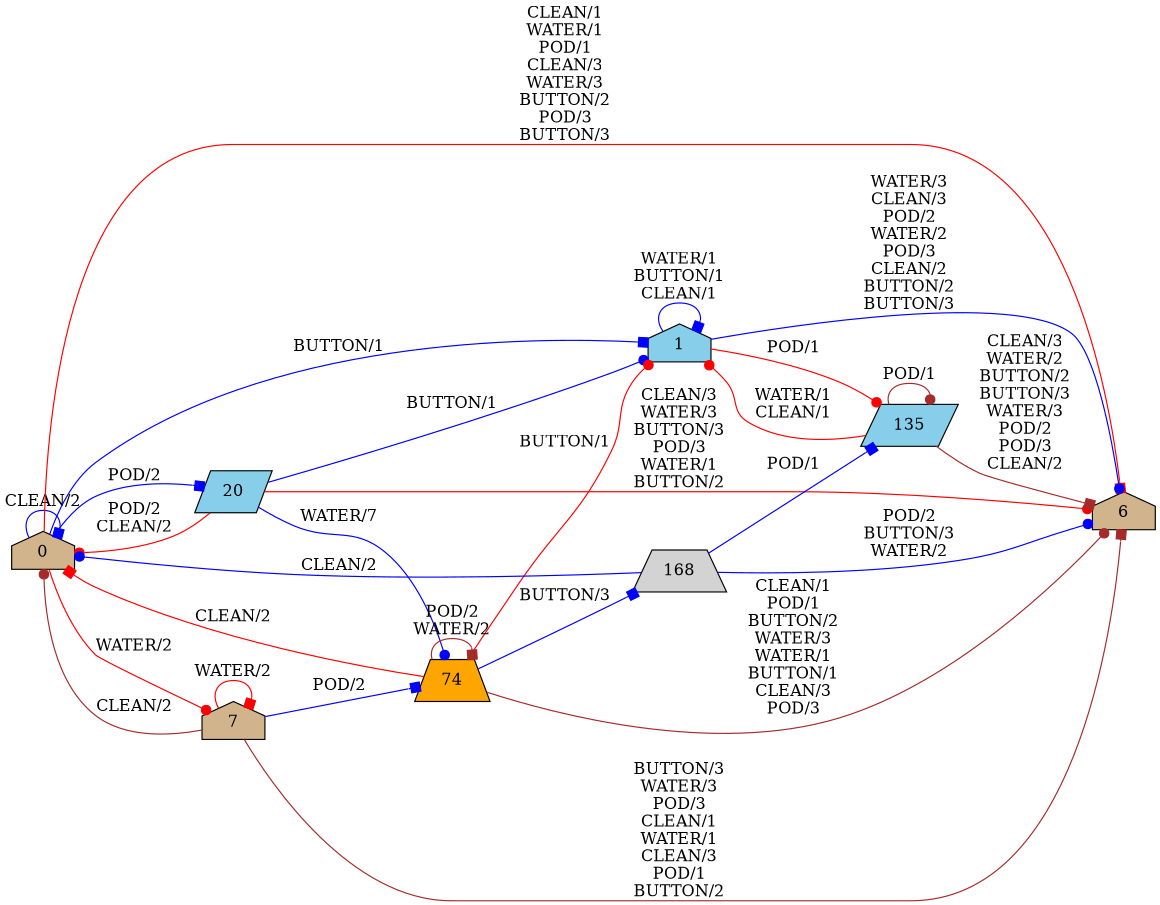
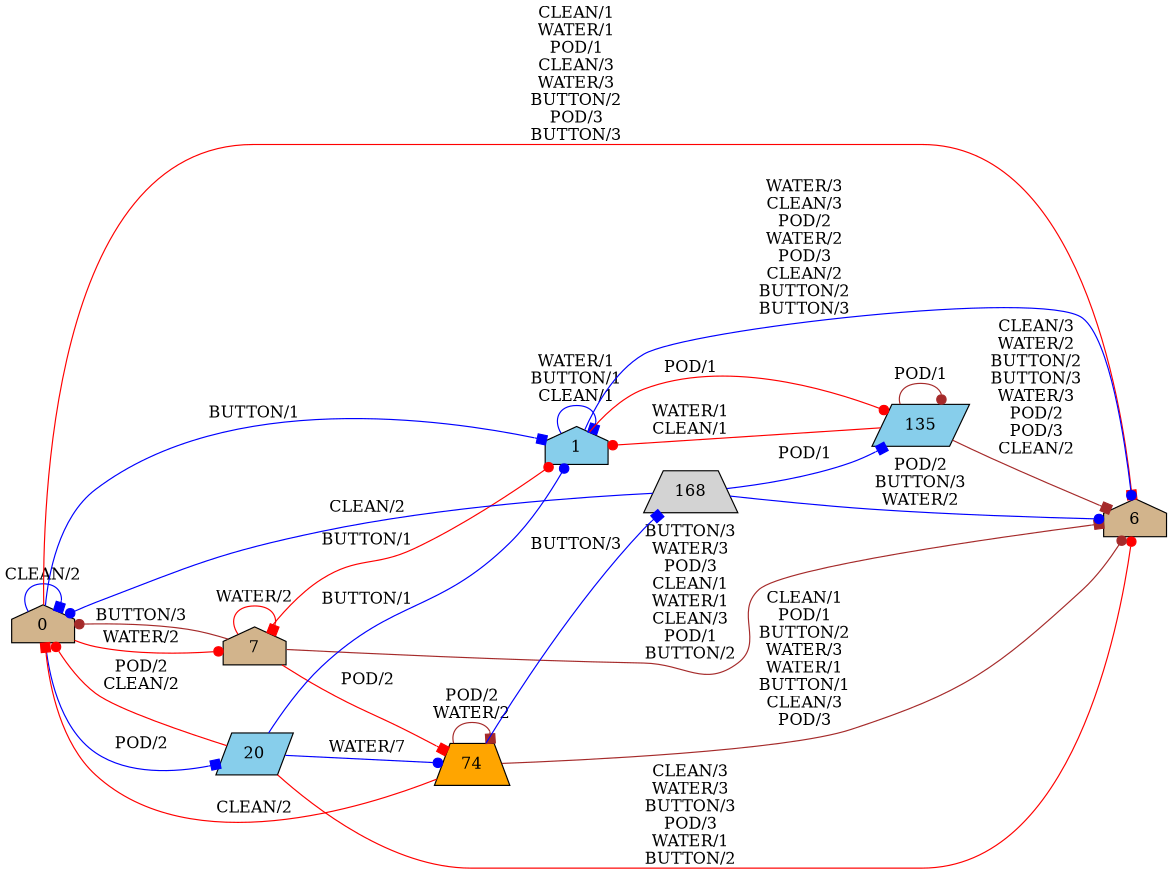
(568, 520) -> (404, 553)
(337, 703) -> (358, 708)
(135, 707) -> (142, 616)
